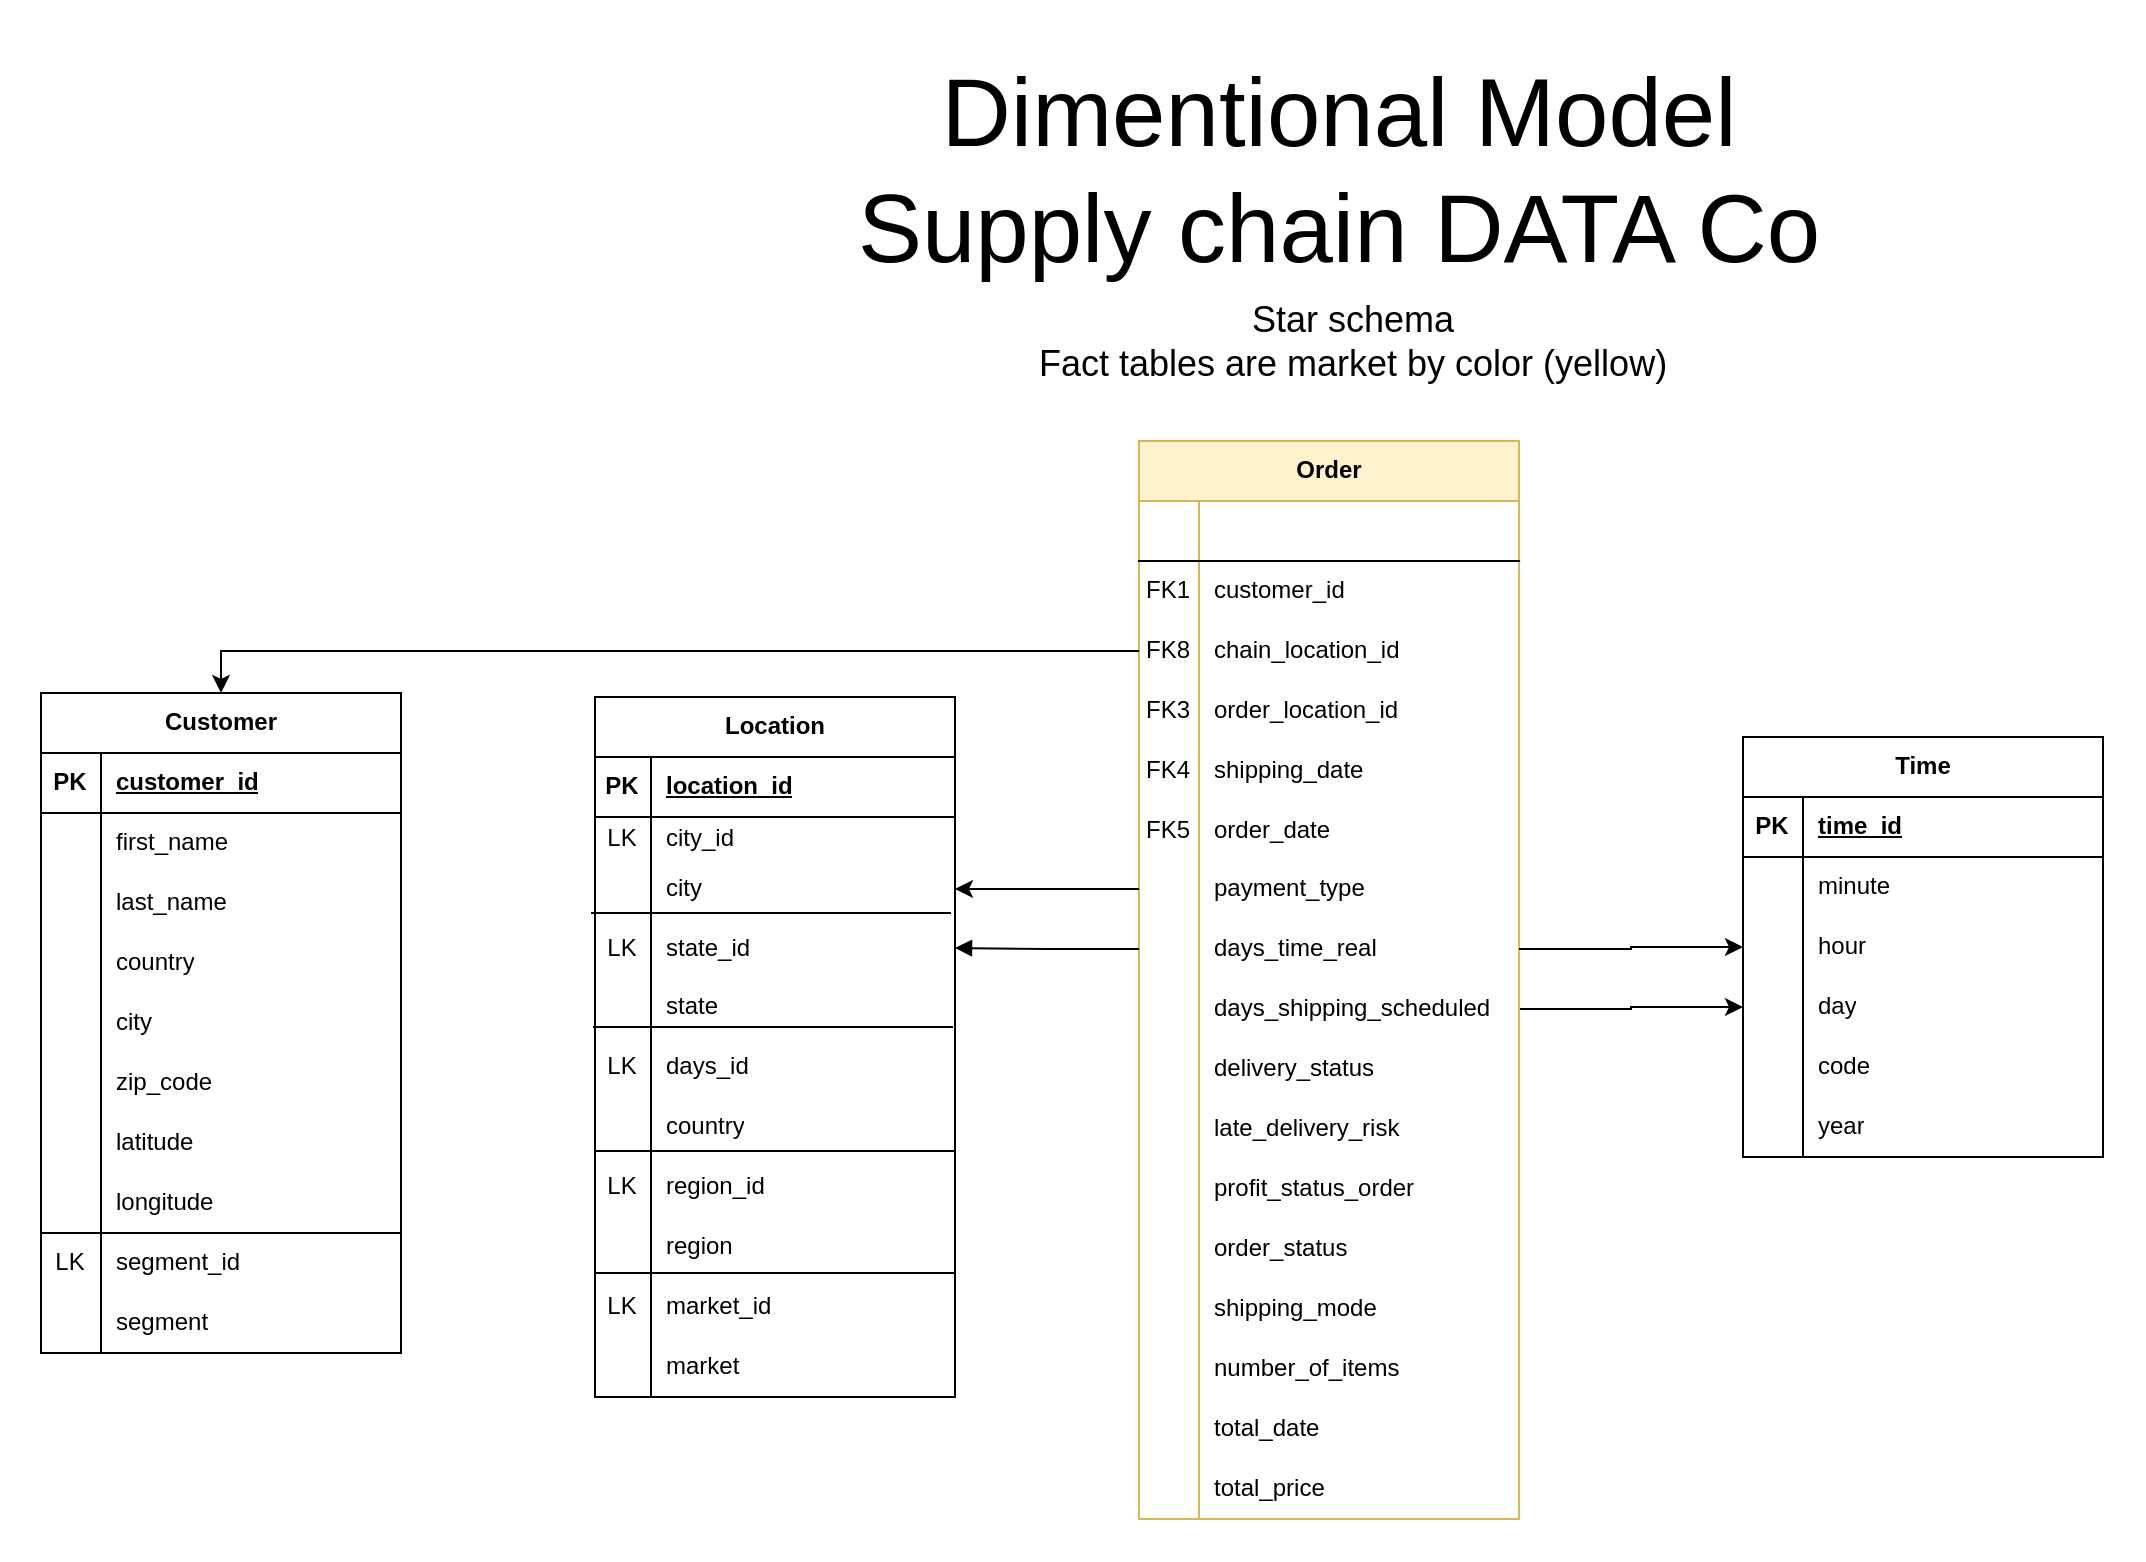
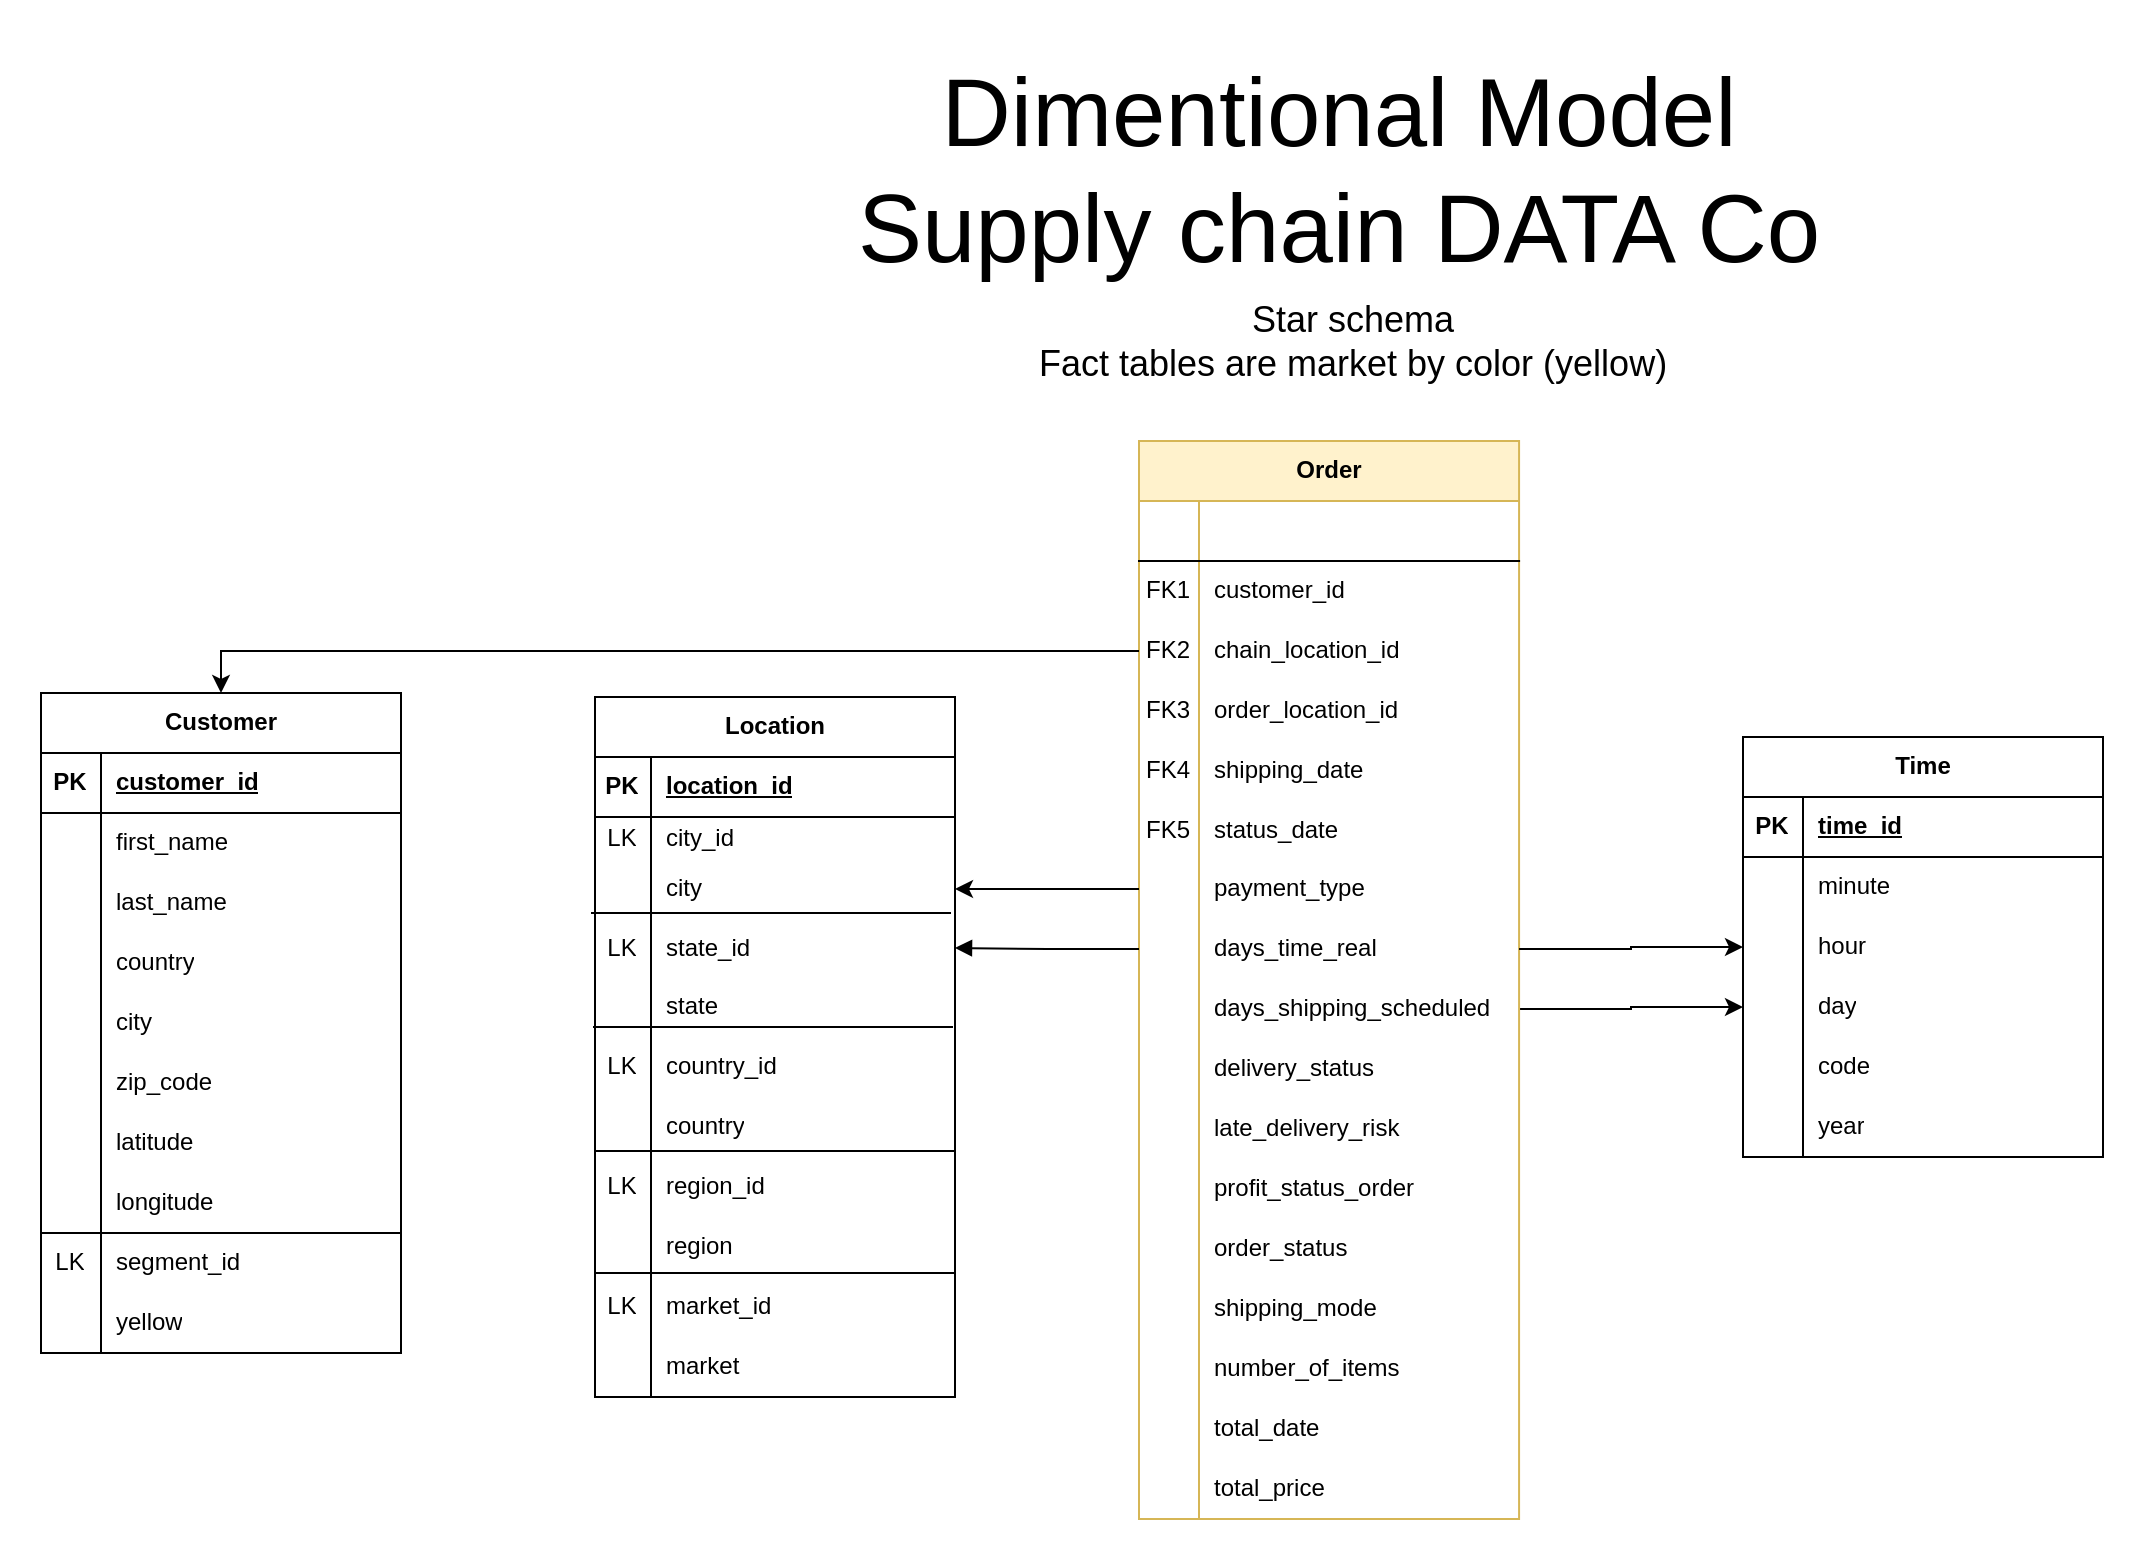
(1169, 651) -> (1169, 651)
(1282, 831) -> (1289, 831)
(711, 1067) -> (731, 1067)
(164, 1323) -> (151, 1323)
